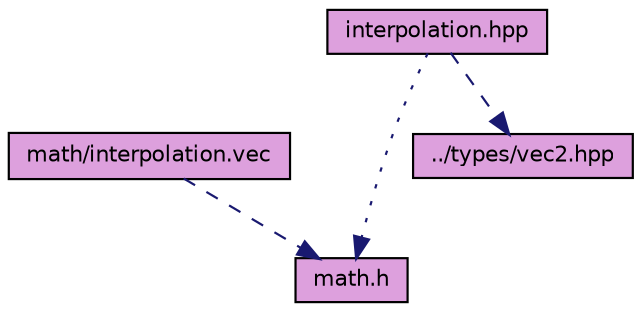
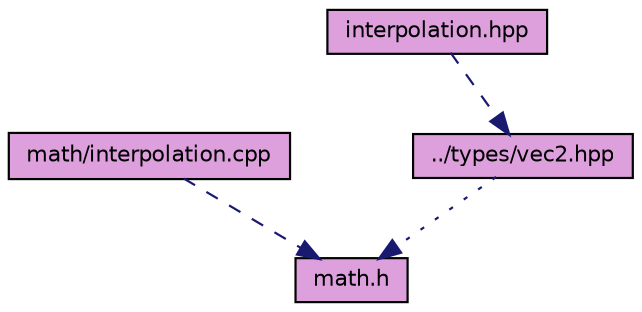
(390, 143) -> (447, 212)
(149, 156) -> (149, 156)
